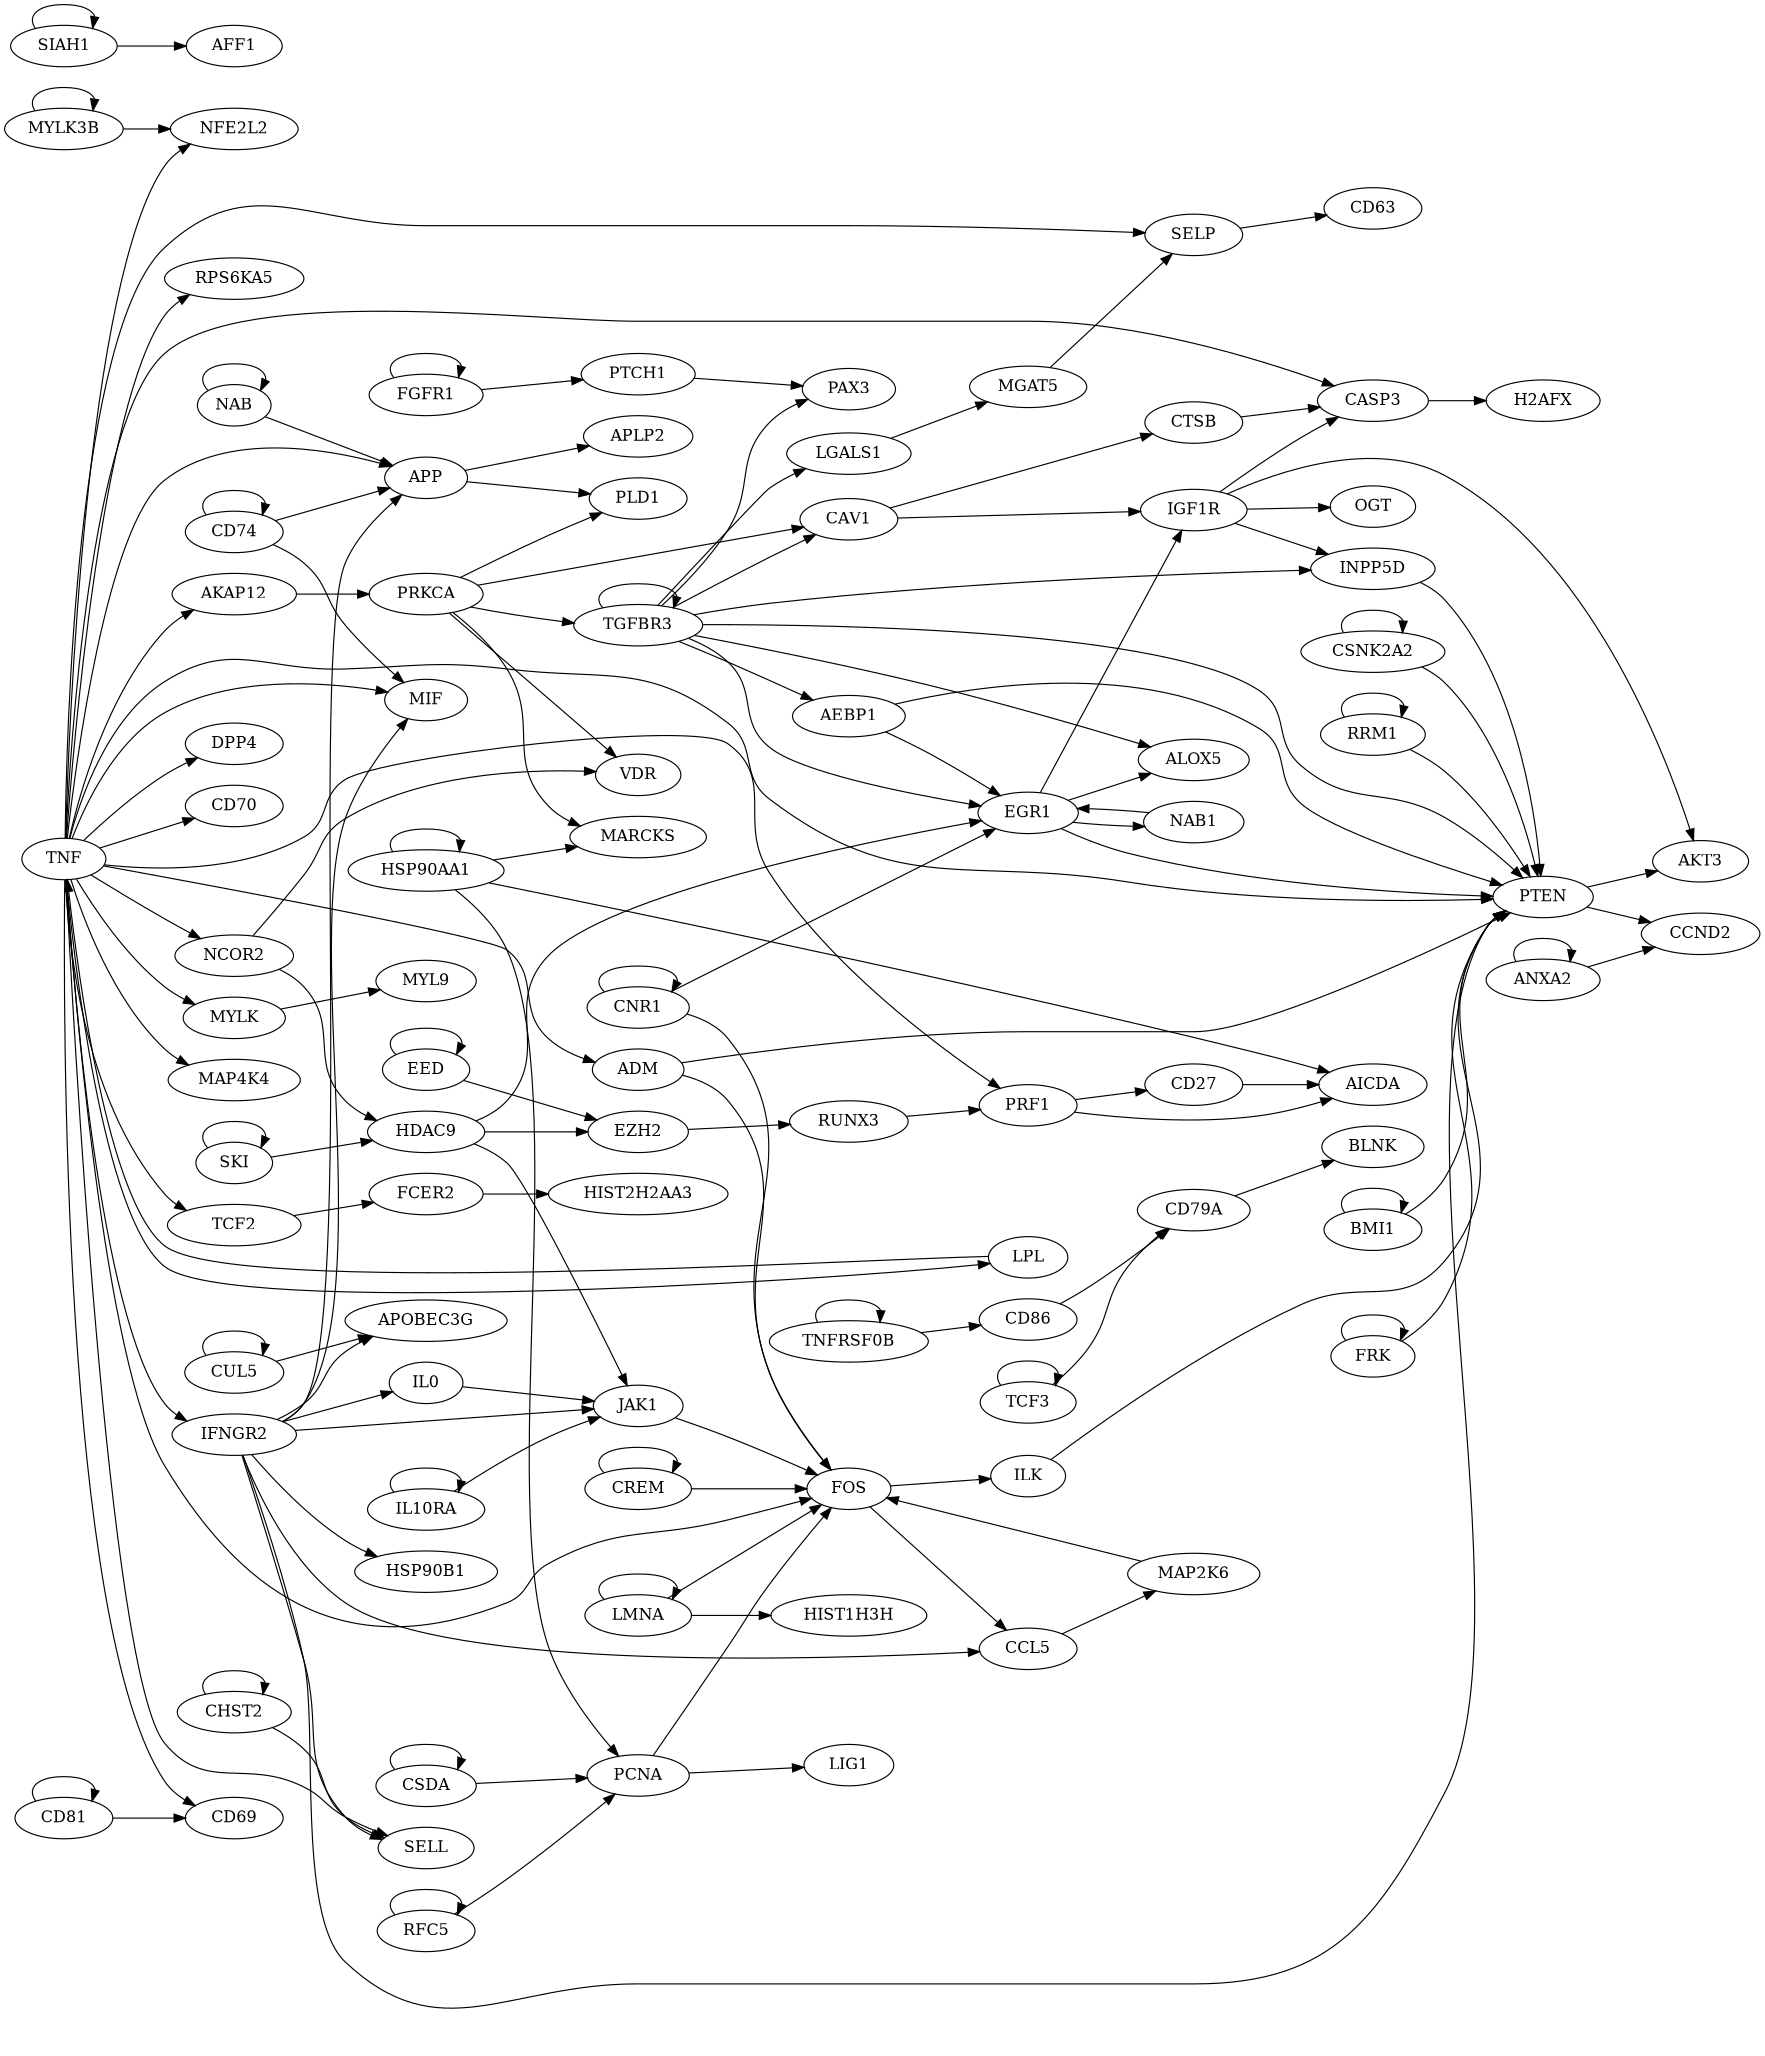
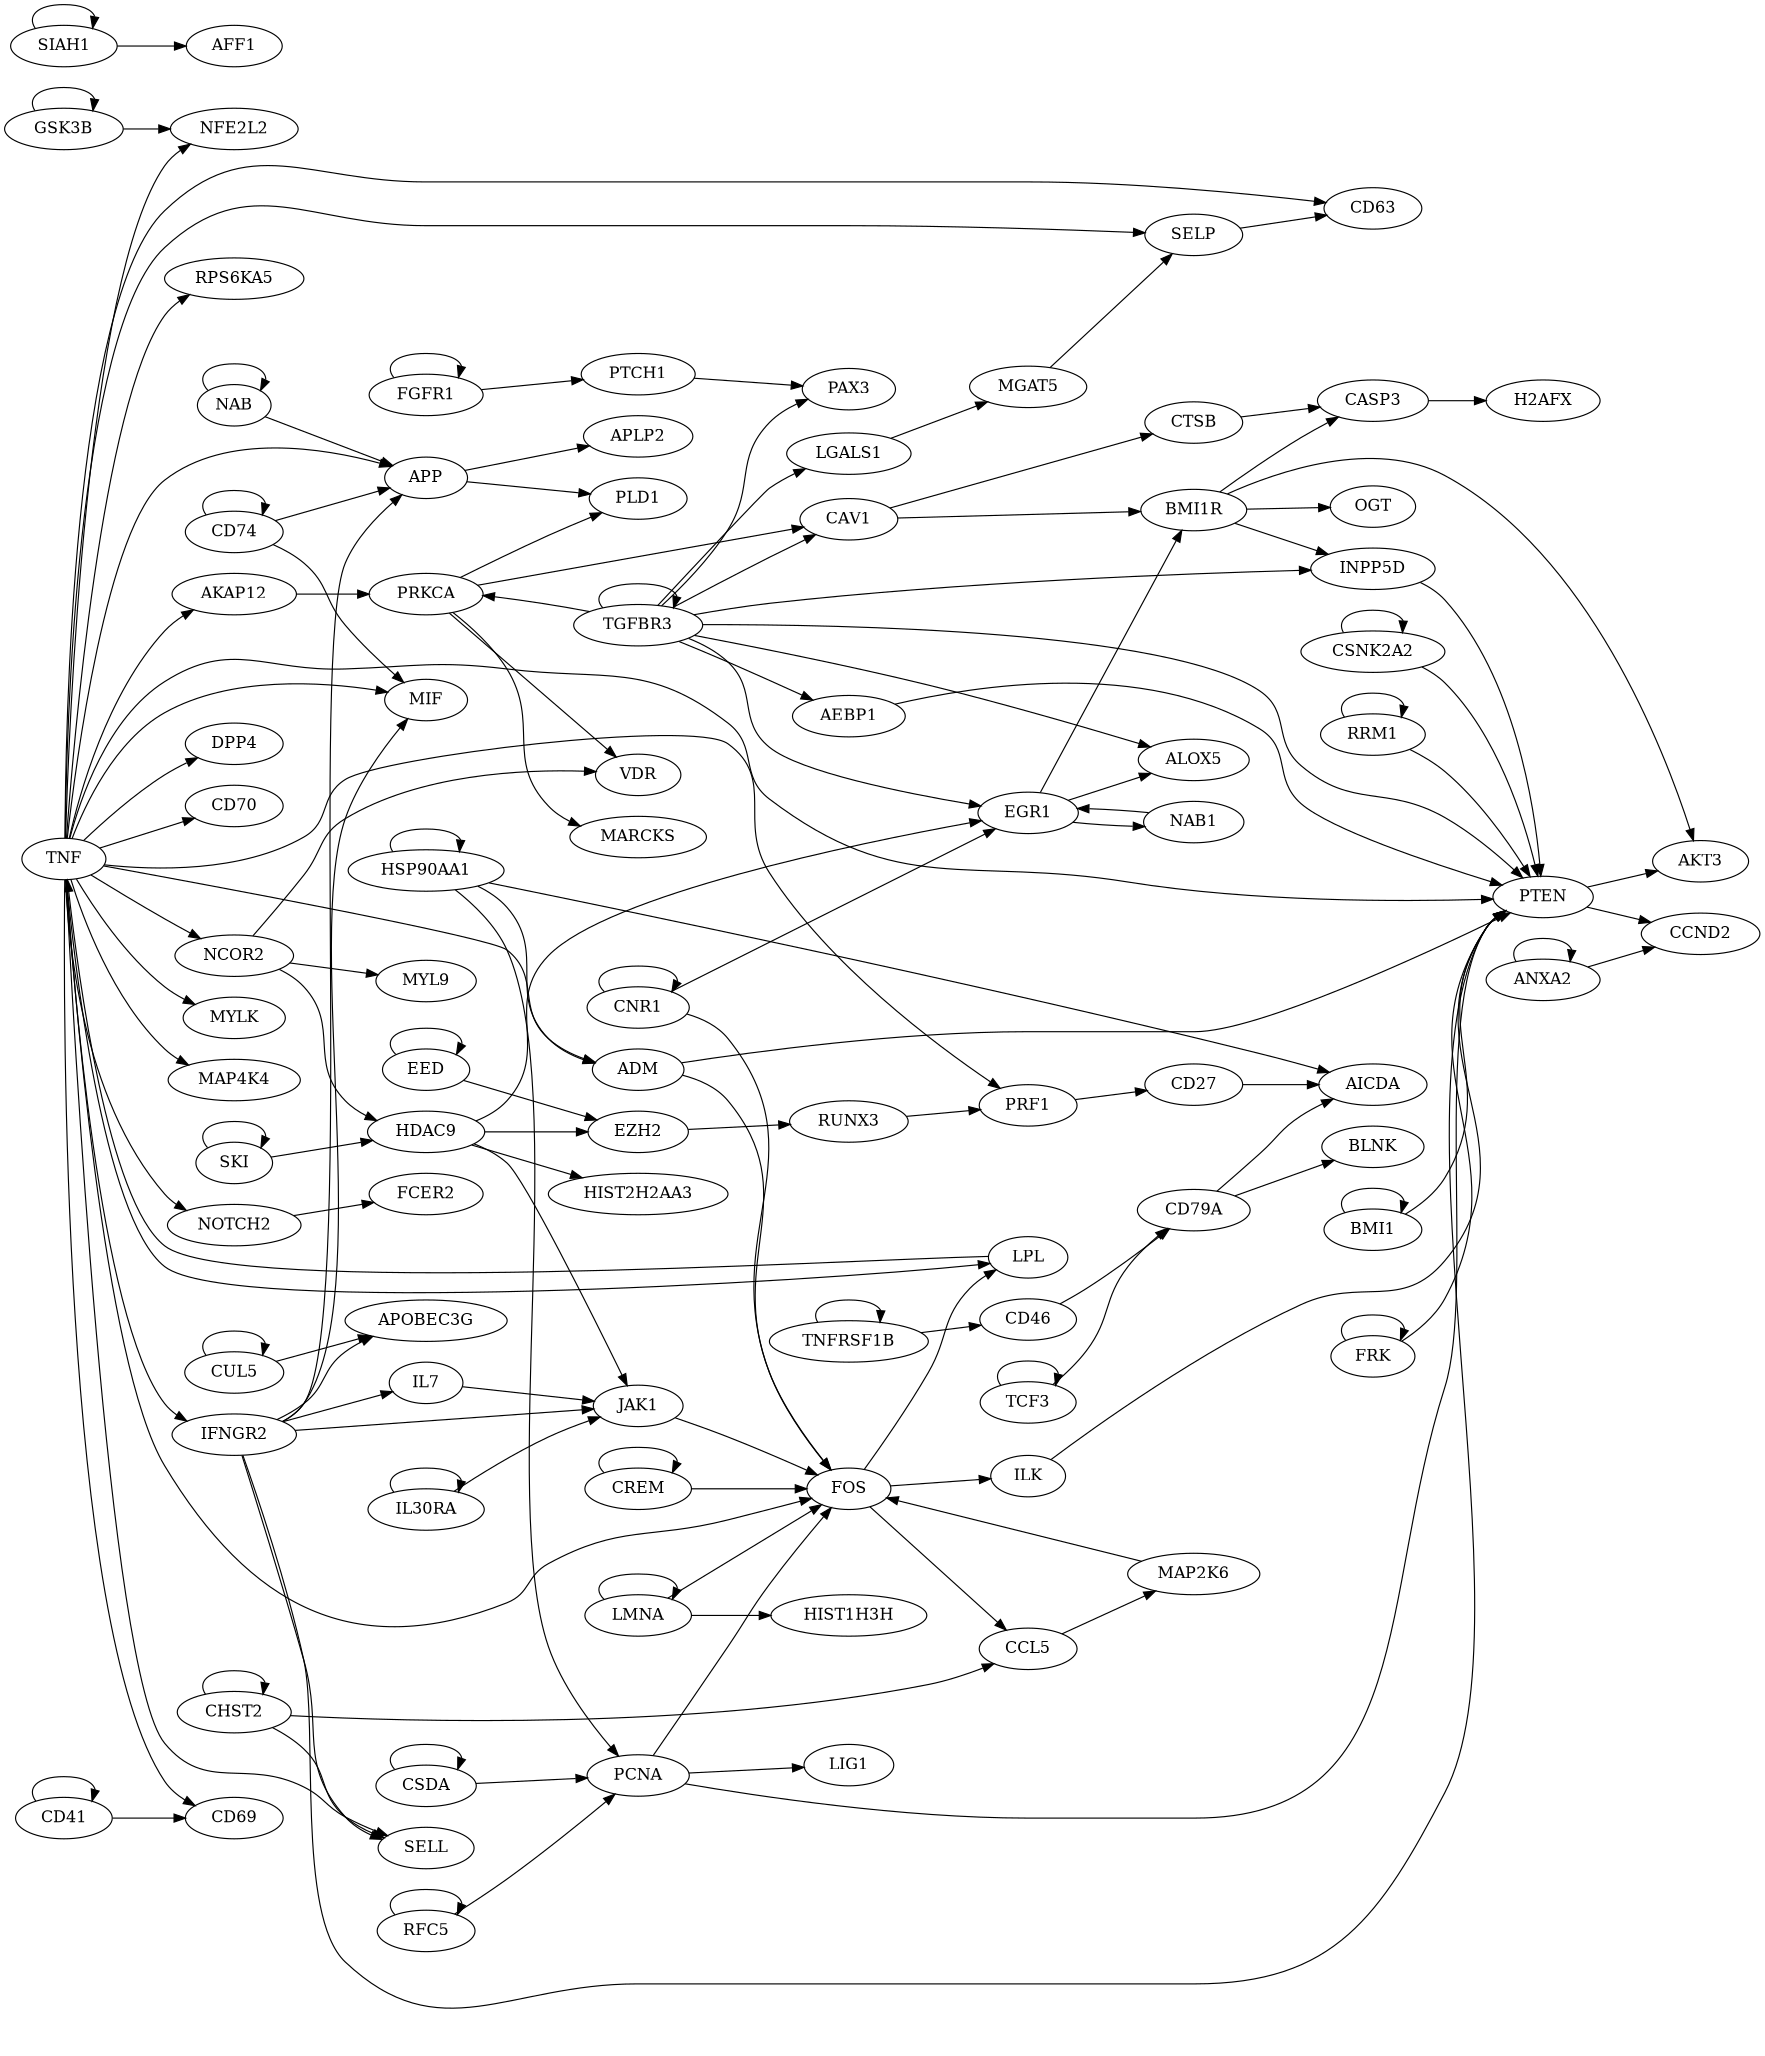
(64, 129) -> (64, 129)
(494, 315) -> (412, 181)
(1194, 510) -> (1194, 510)
(517, 615) -> (542, 603)
(939, 759) -> none
(530, 854) -> (527, 960)
(1268, 879) -> (1380, 1671)
(323, 1001) -> (322, 967)
(1198, 1120) -> (1268, 1145)
(510, 1194) -> (521, 1160)
(234, 1225) -> (234, 1225)
(1028, 1320) -> (1028, 1320)
(849, 1341) -> (849, 1341)
none -> (928, 1373)
(426, 1383) -> (426, 1383)
(426, 1510) -> (426, 1510)
(426, 1572) -> none
(562, 1652) -> (639, 1717)
(64, 1818) -> (64, 1818)
